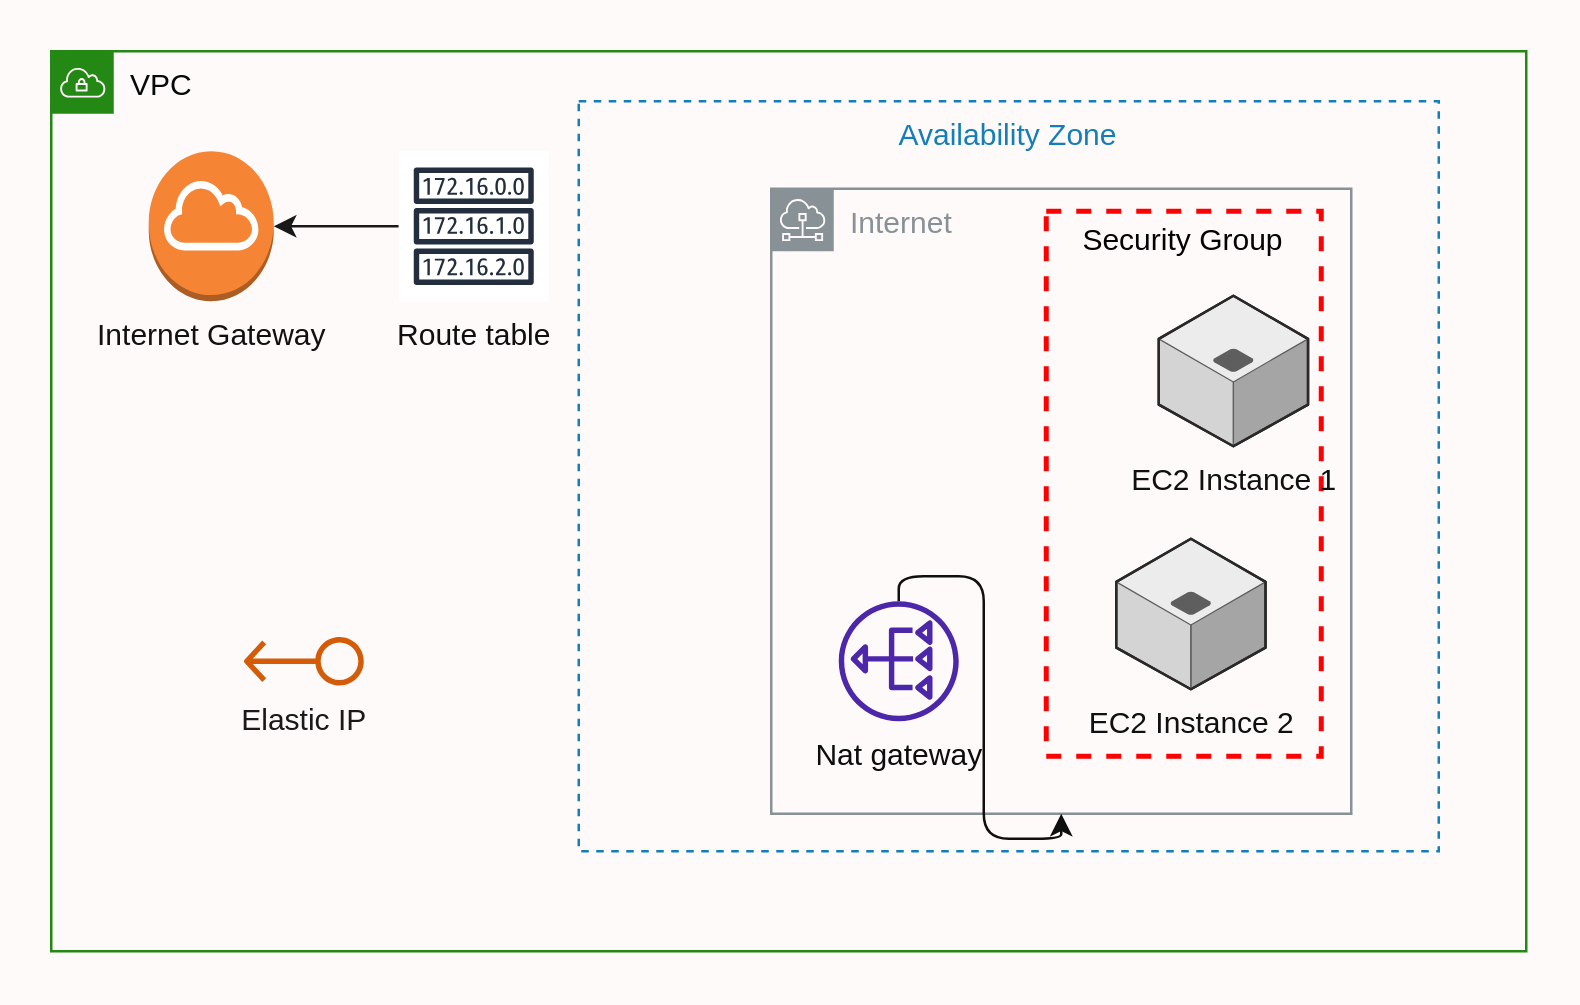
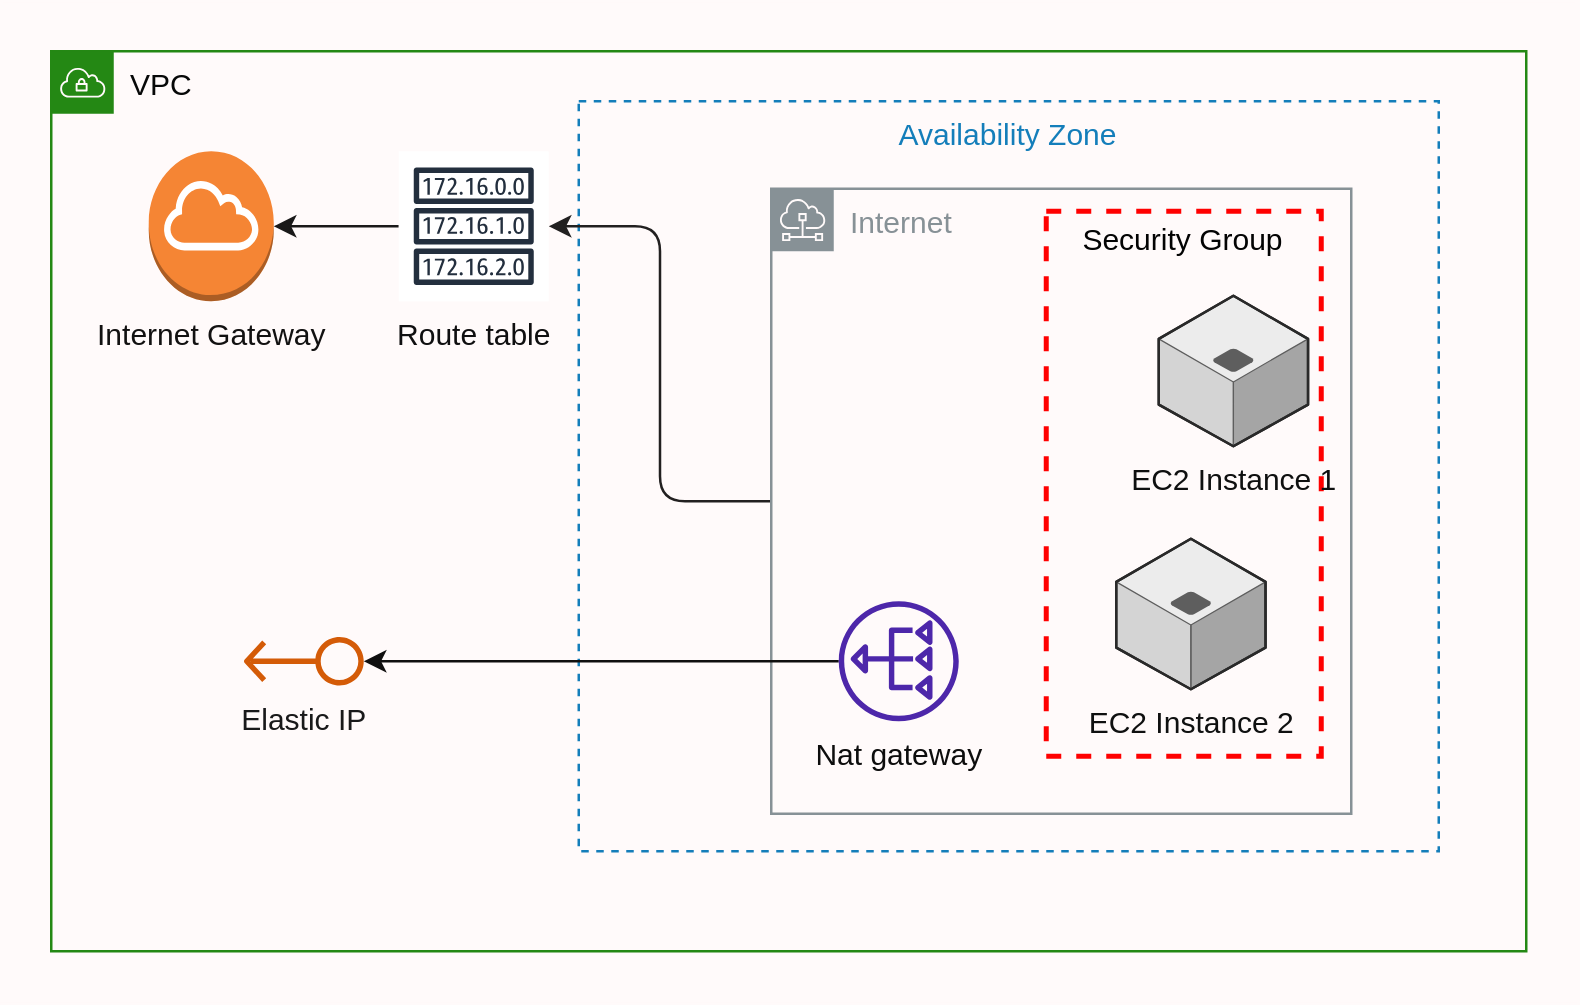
none -> (660, 372)
(984, 650) -> (610, 661)
